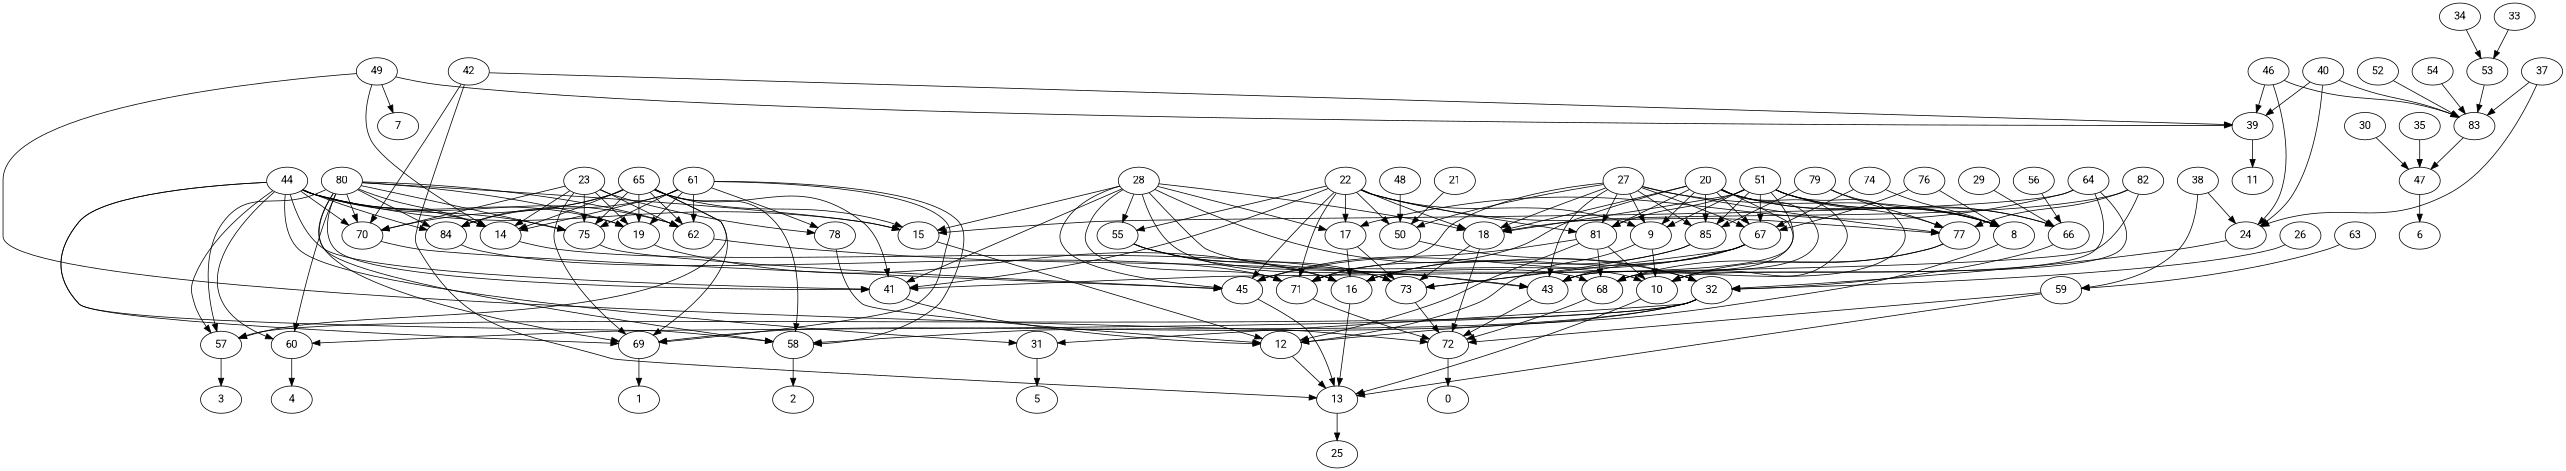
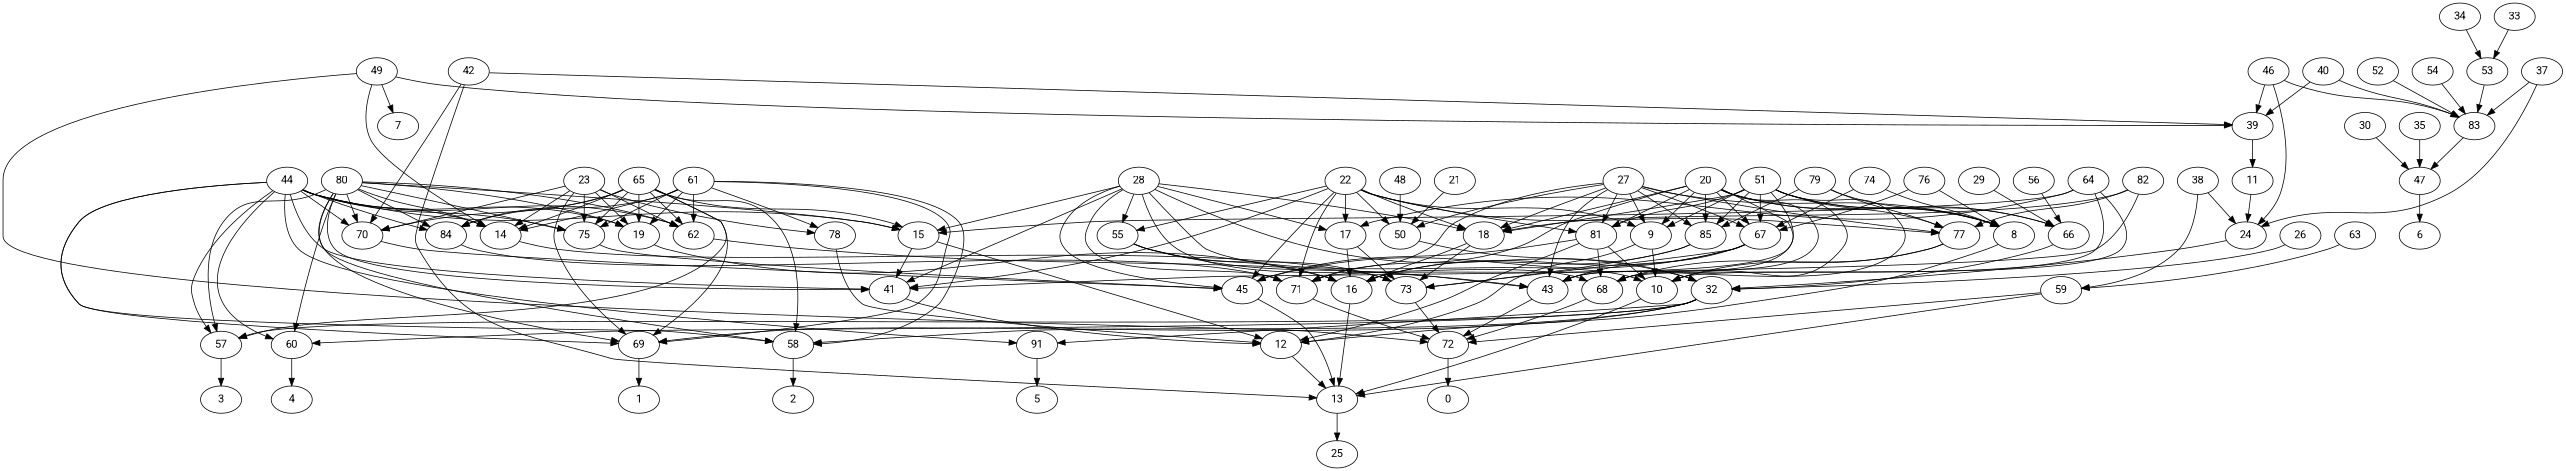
(2308, 160) -> (2250, 204)
(788, 196) -> (906, 259)
(1463, 298) -> (1421, 261)
(1037, 345) -> (1037, 345)
